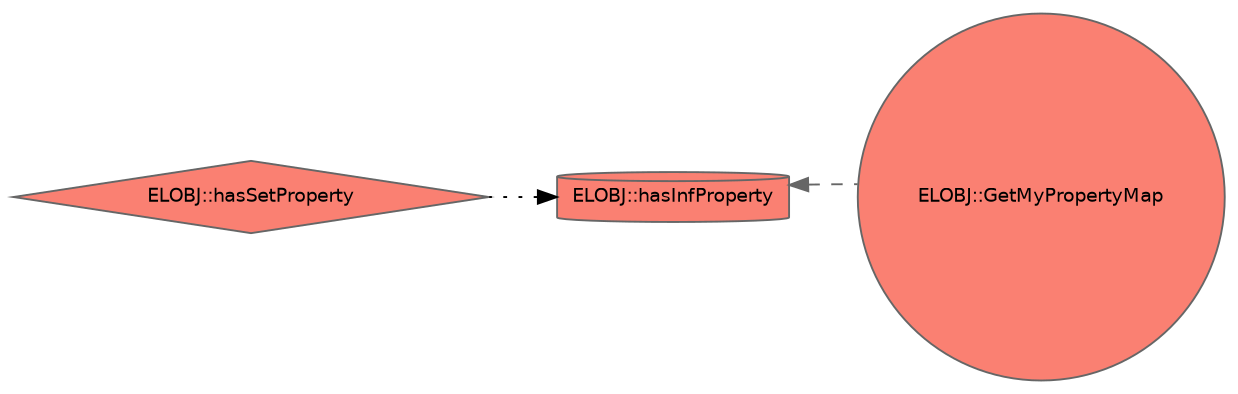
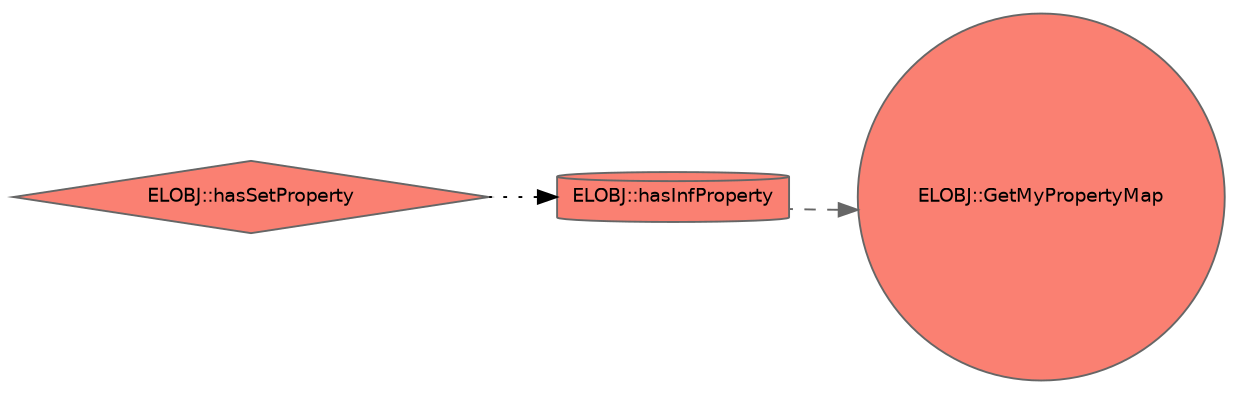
(833, 184) -> (814, 210)
